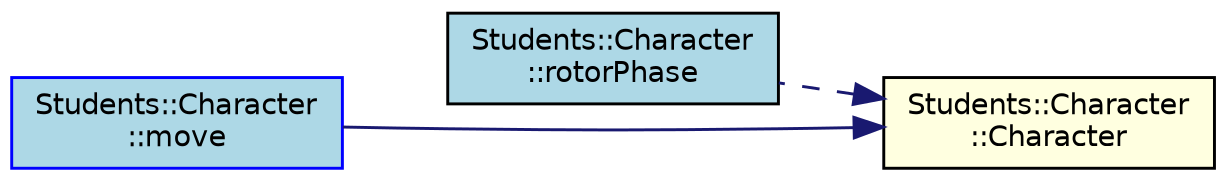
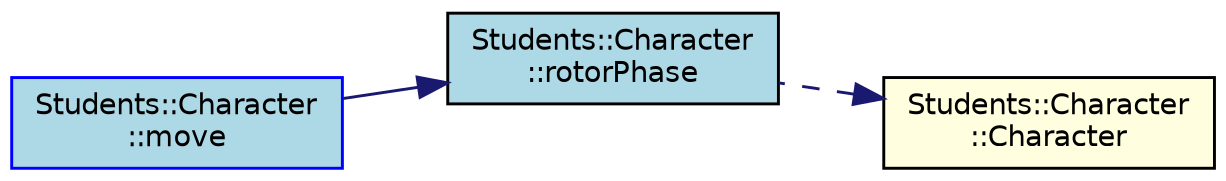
(598, 130) -> (381, 93)
